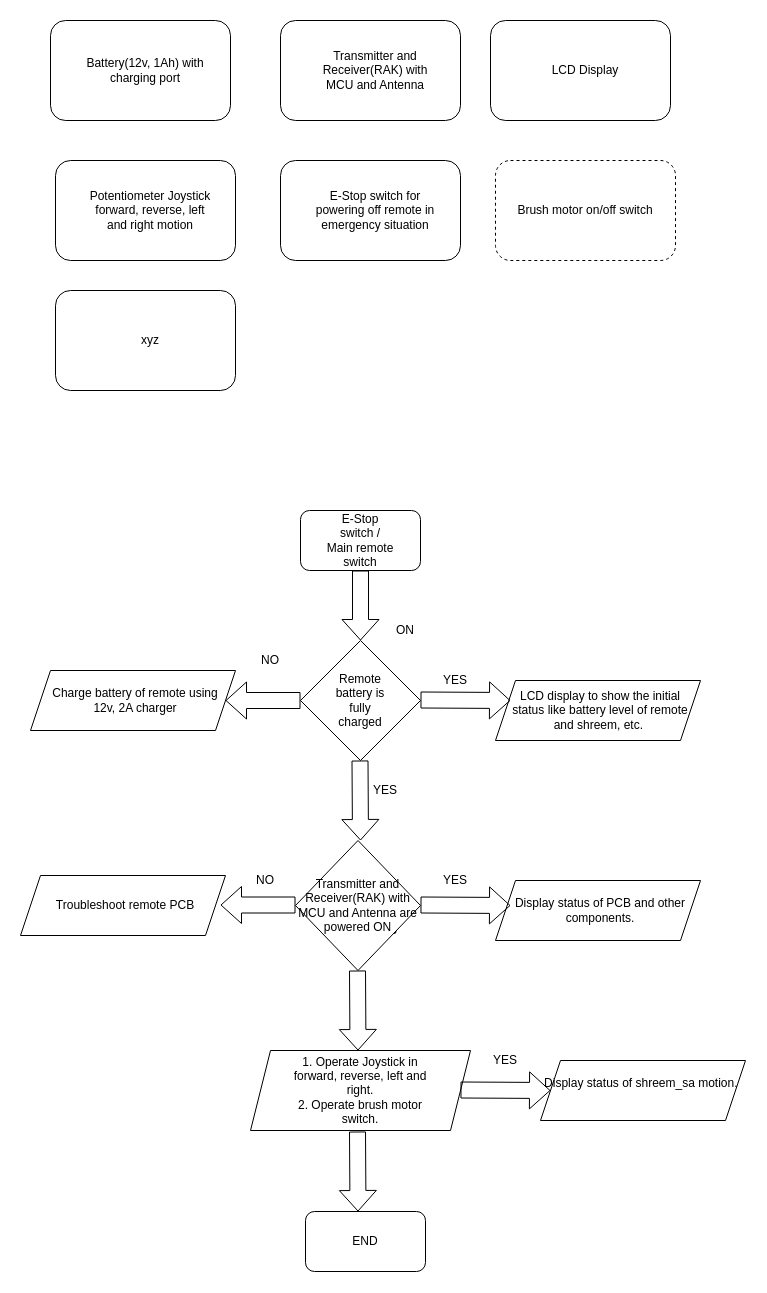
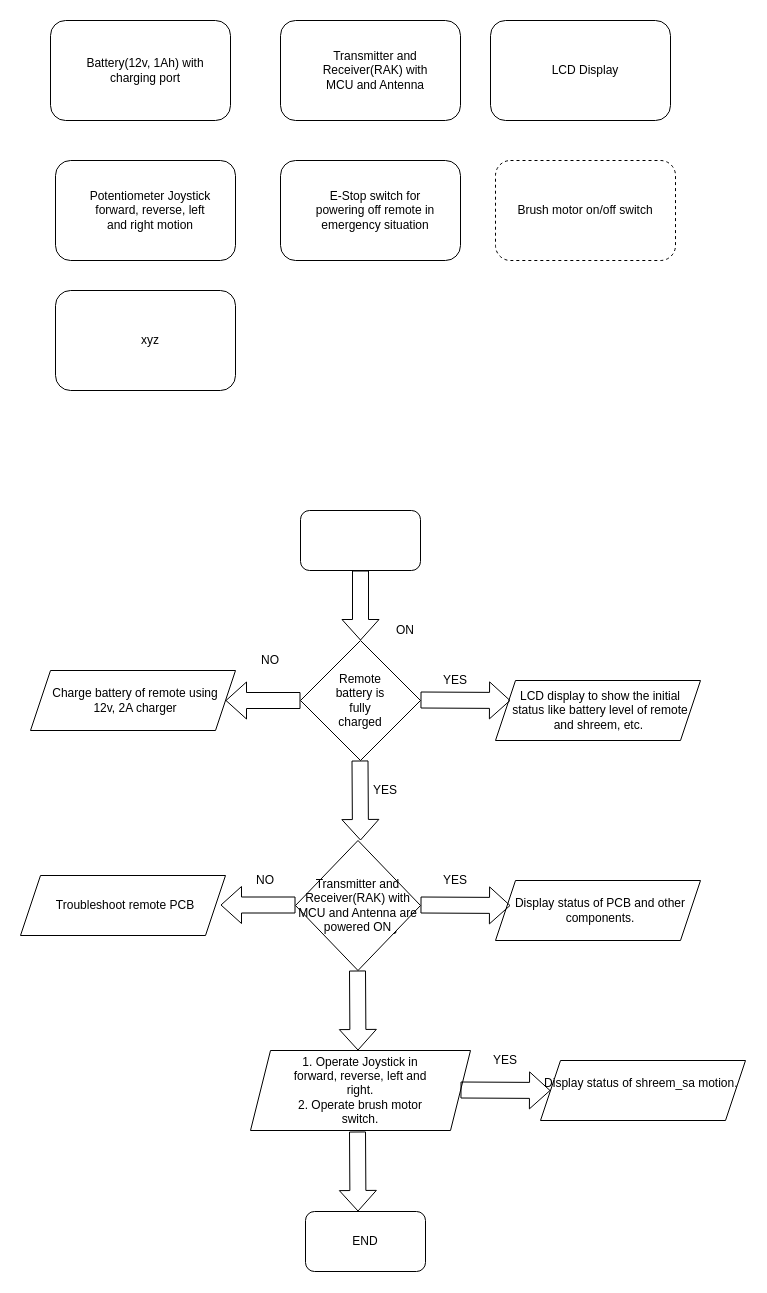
(361, 541) -> none
